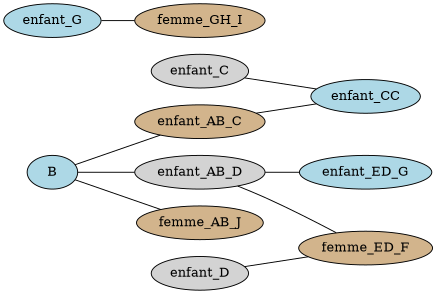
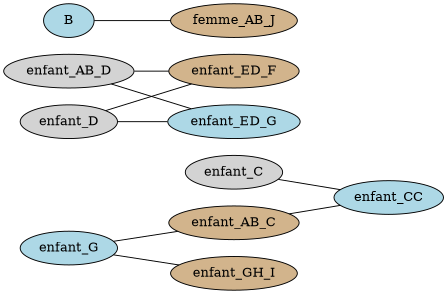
(200, 21) -> (234, 273)
none -> (143, 122)
(118, 150) -> (146, 236)
(106, 172) -> none
(366, 248) -> (234, 71)
